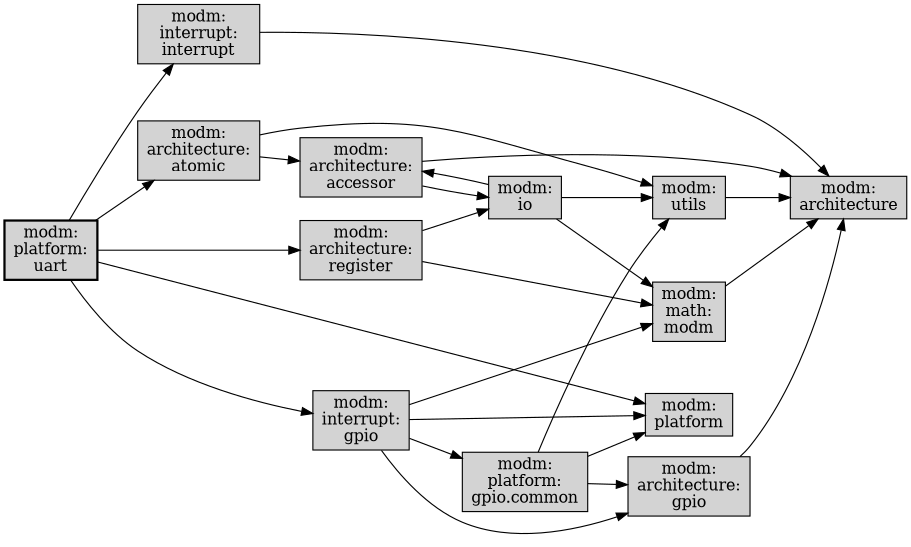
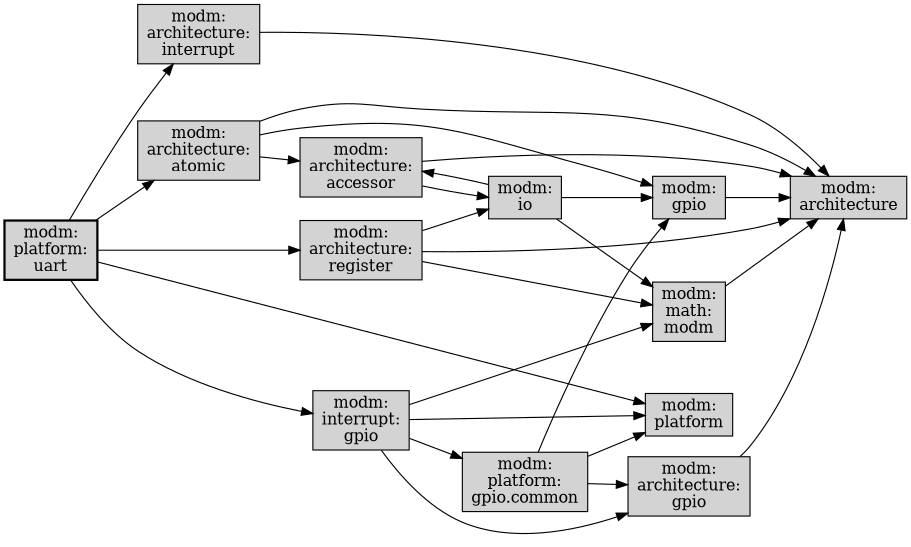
(199, 34) -> (199, 34)
none -> (536, 112)
(689, 198) -> (689, 198)
none -> (610, 246)
